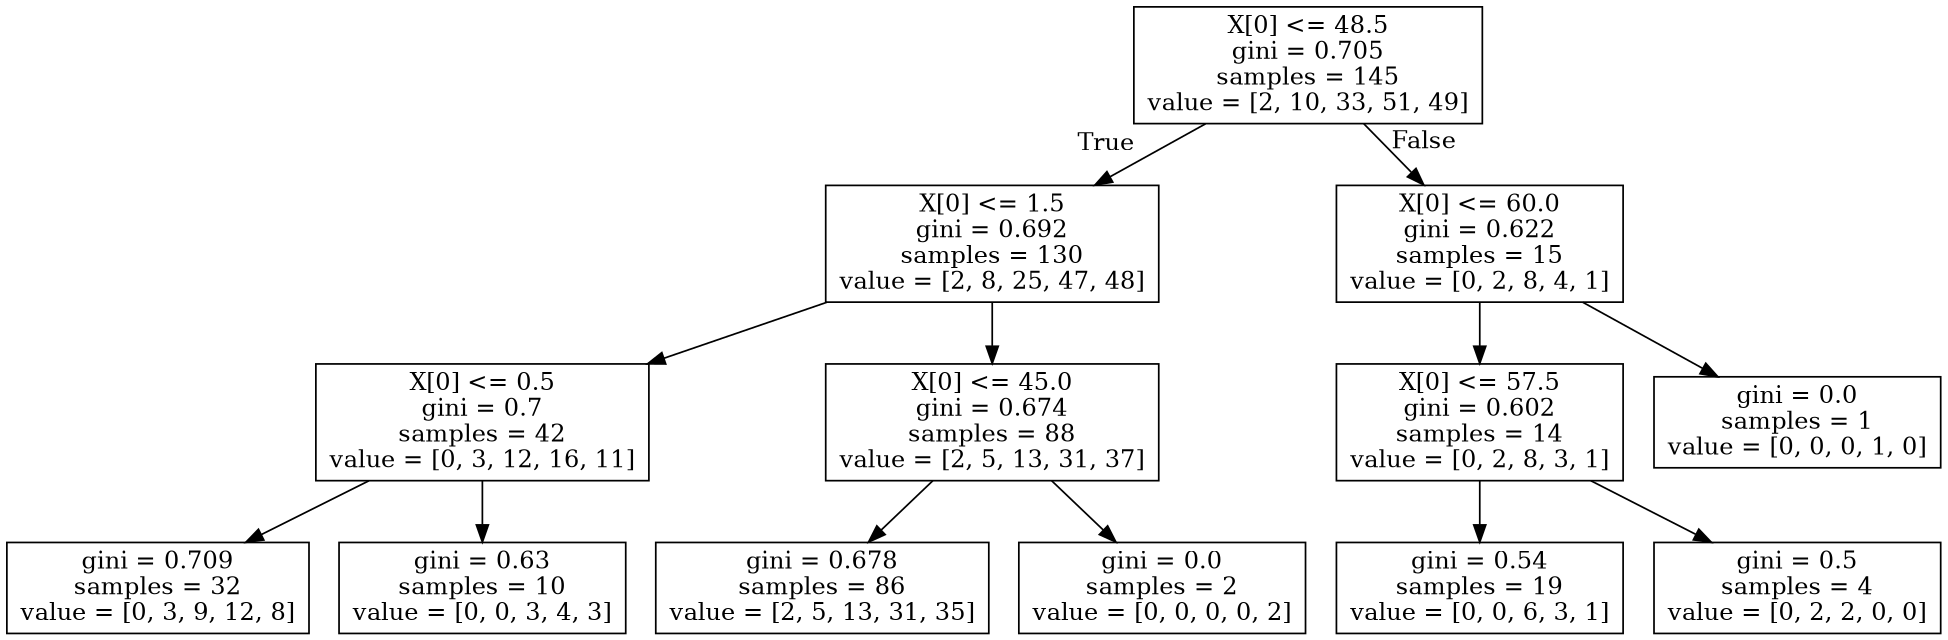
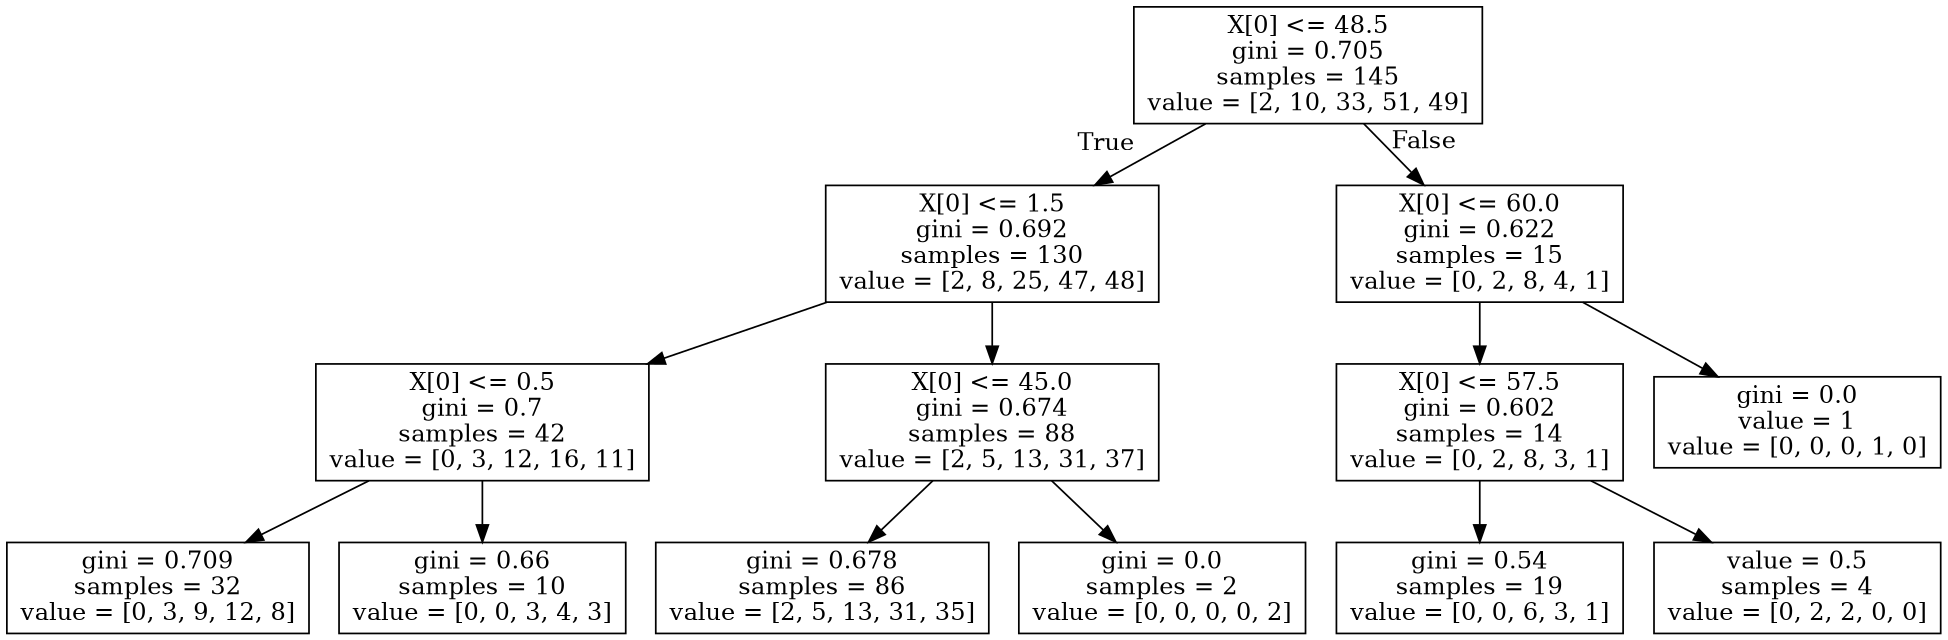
(1797, 422) -> (1797, 422)
(482, 588) -> (482, 588)
(1797, 588) -> (1797, 588)
